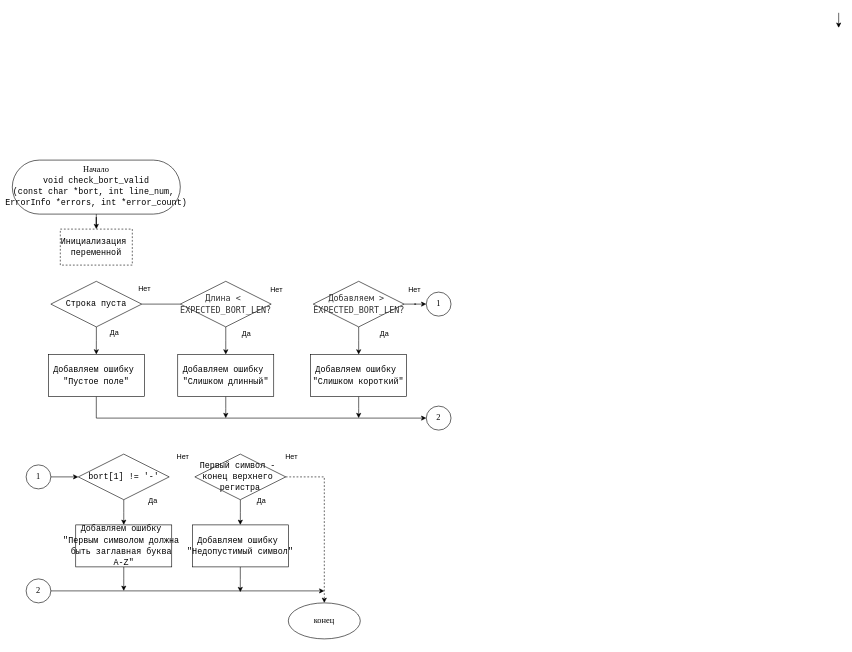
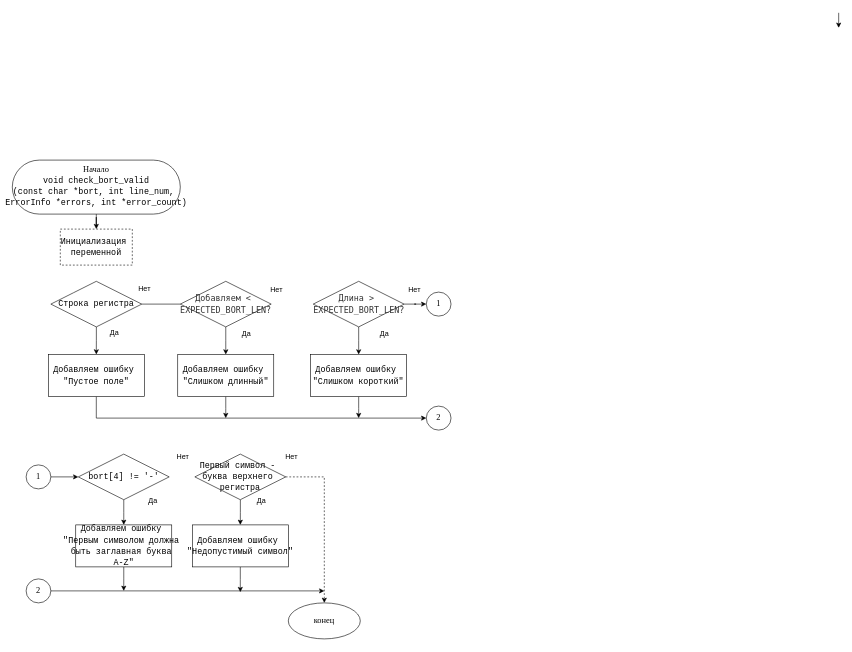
(96, 304) -> (96, 304)
(226, 304) -> (226, 304)
(359, 304) -> (359, 304)
(124, 477) -> (124, 477)
(240, 477) -> (240, 477)
